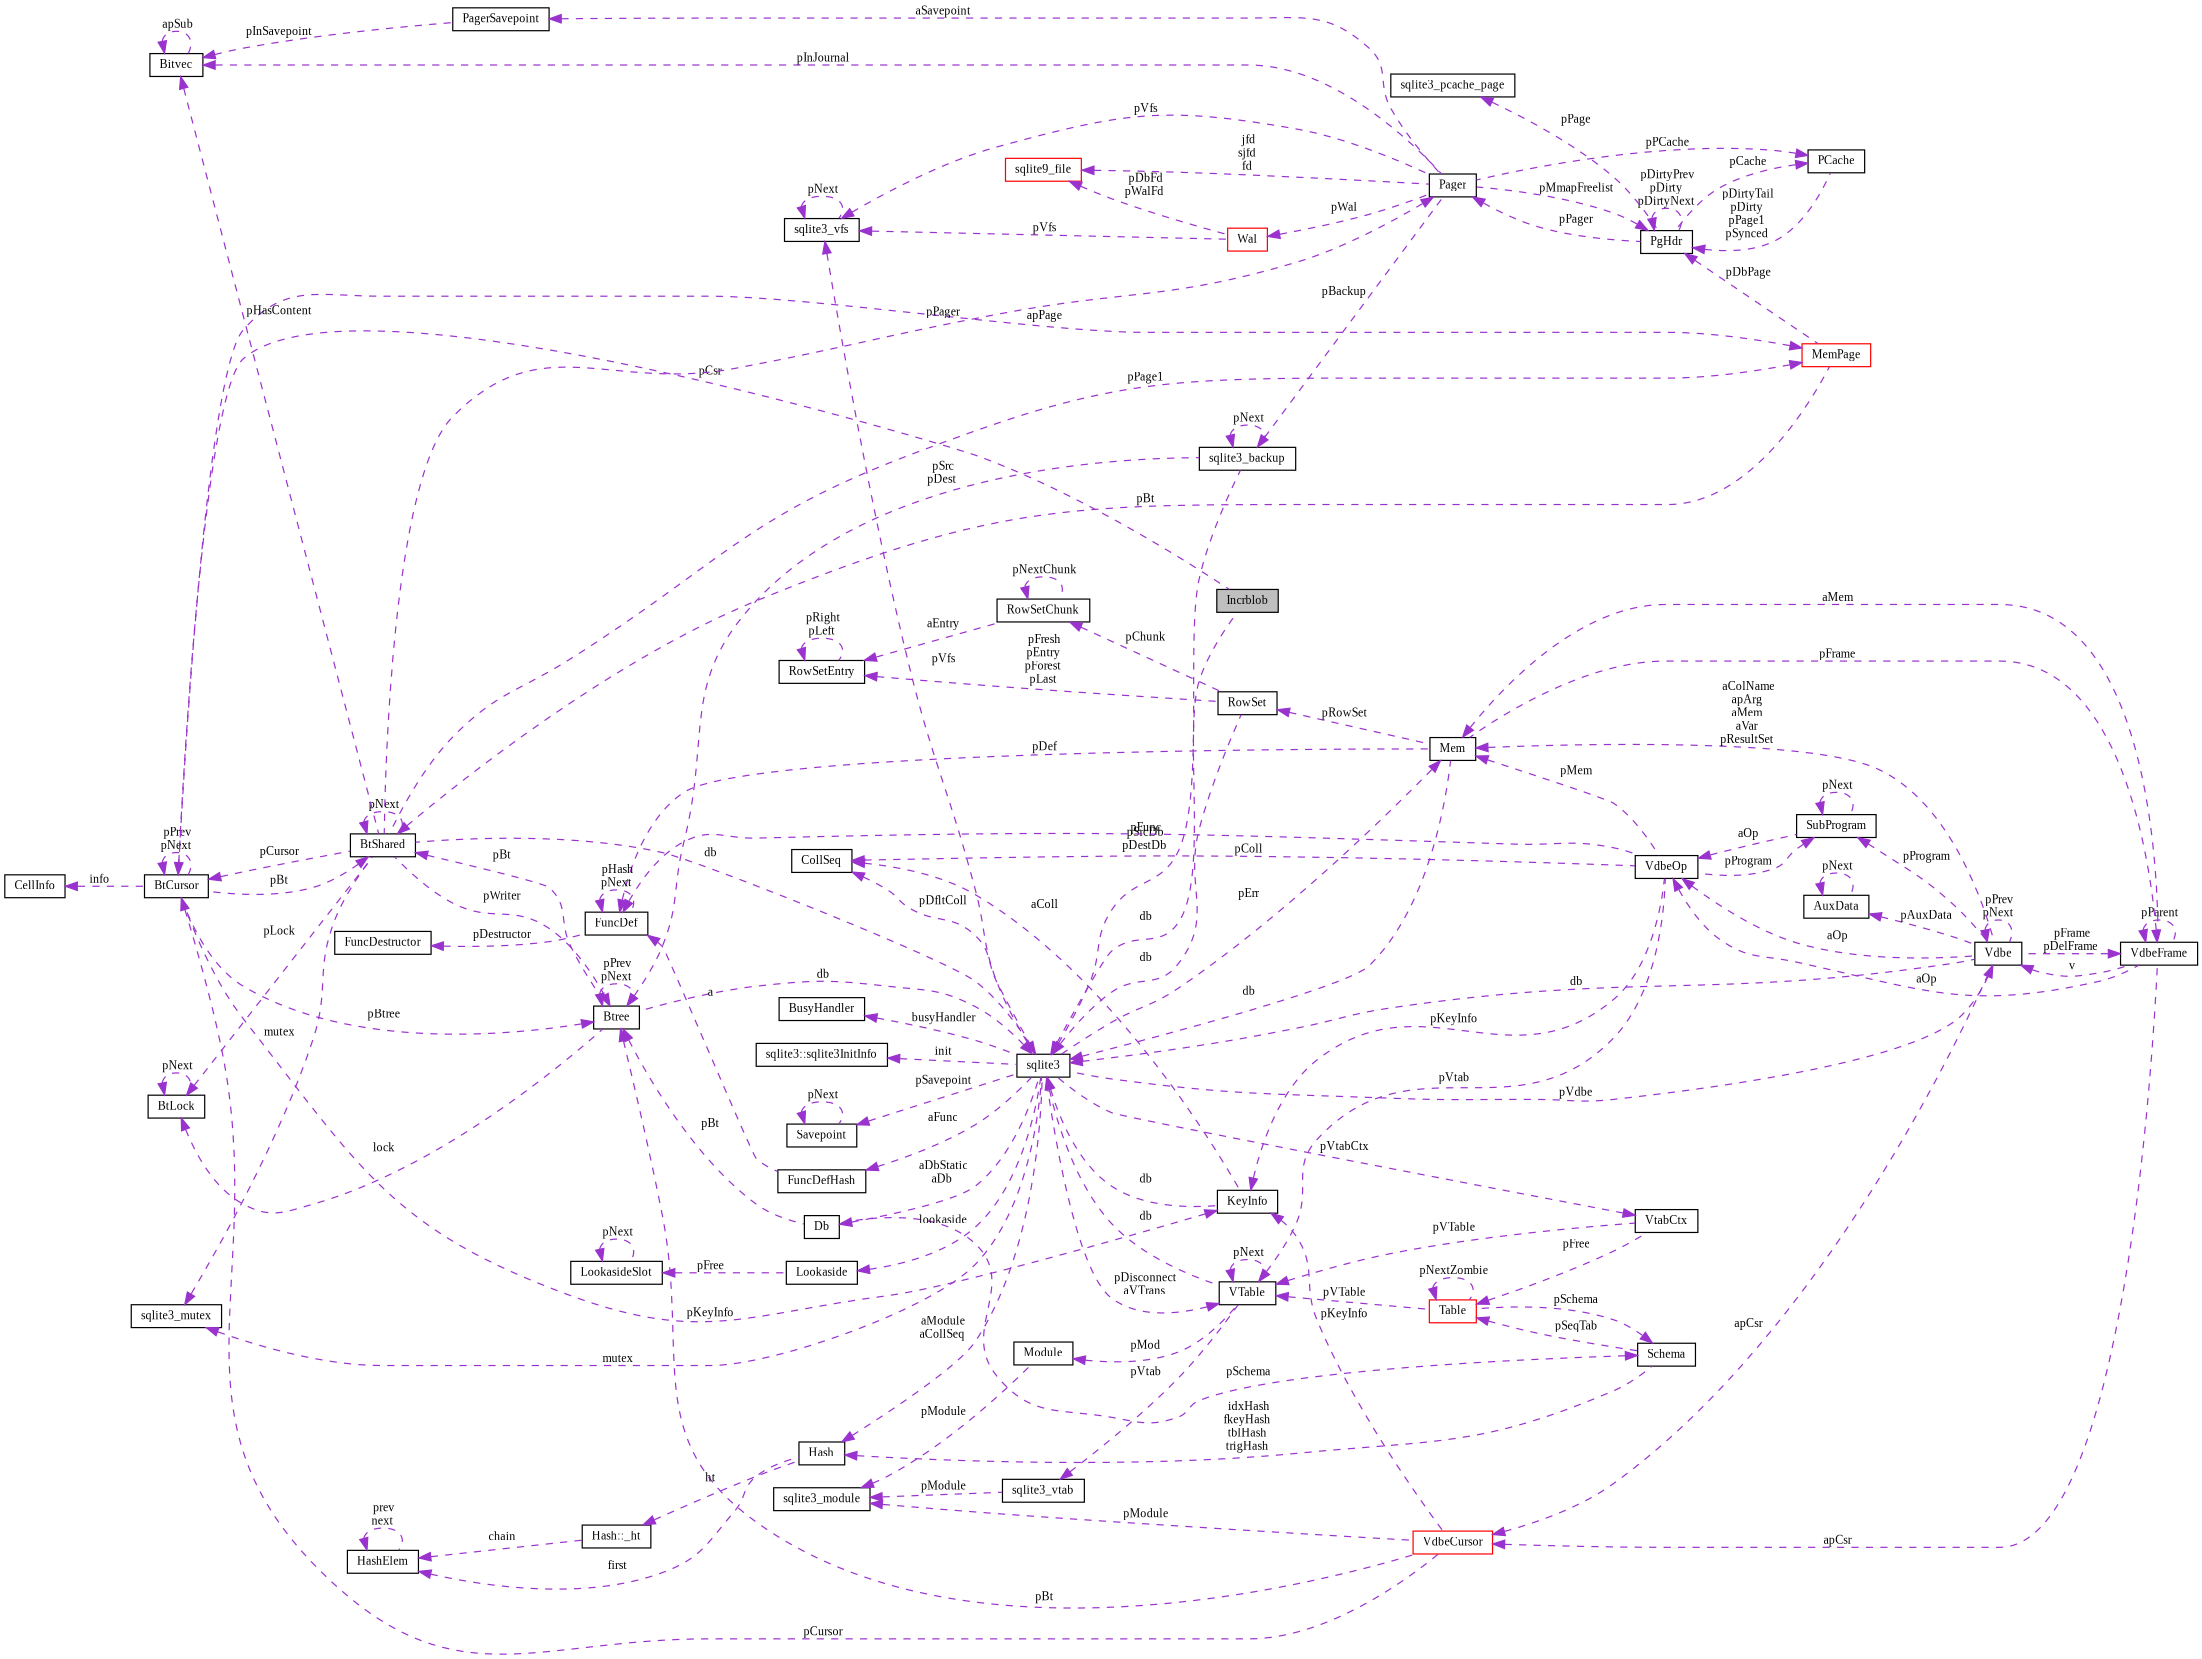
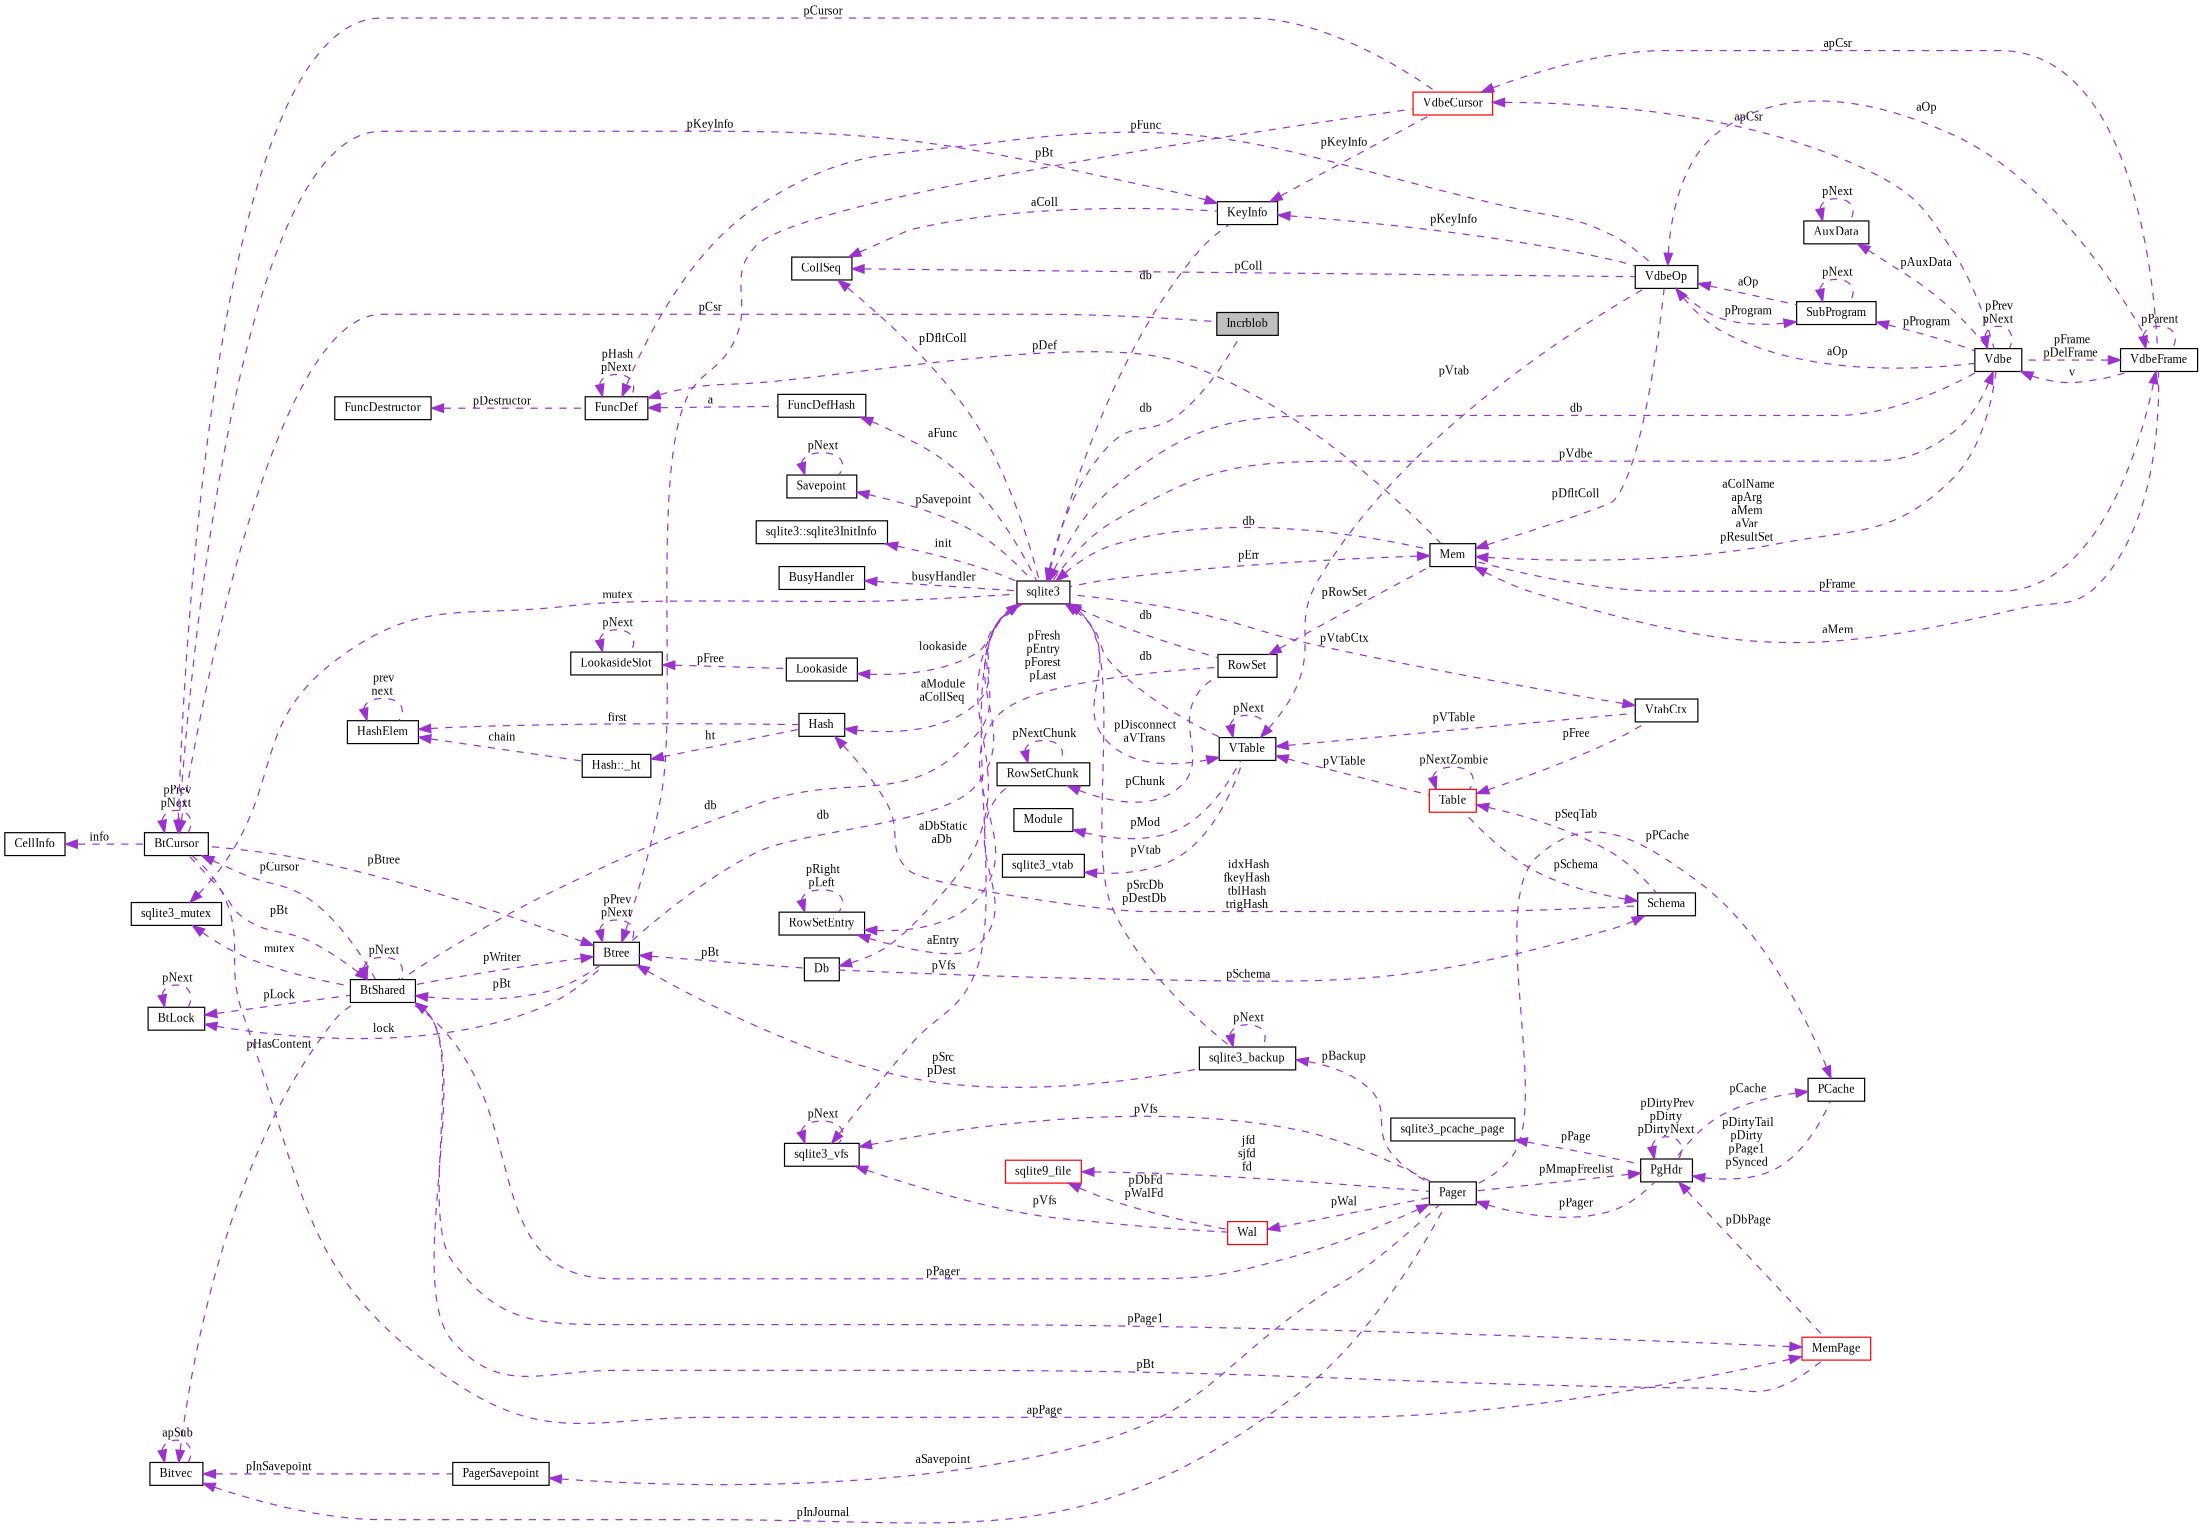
(1575, 771) -> (1575, 494)
(822, 1499) -> none
